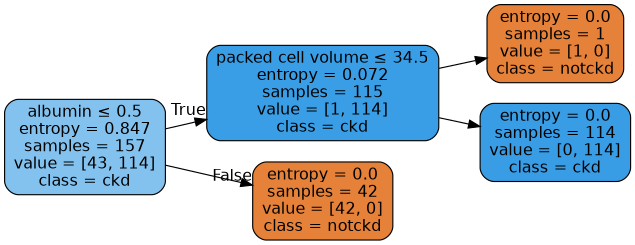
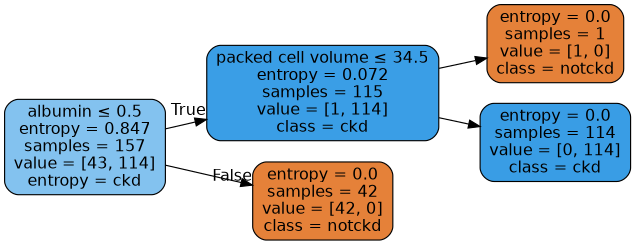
(85, 181) -> (85, 181)
